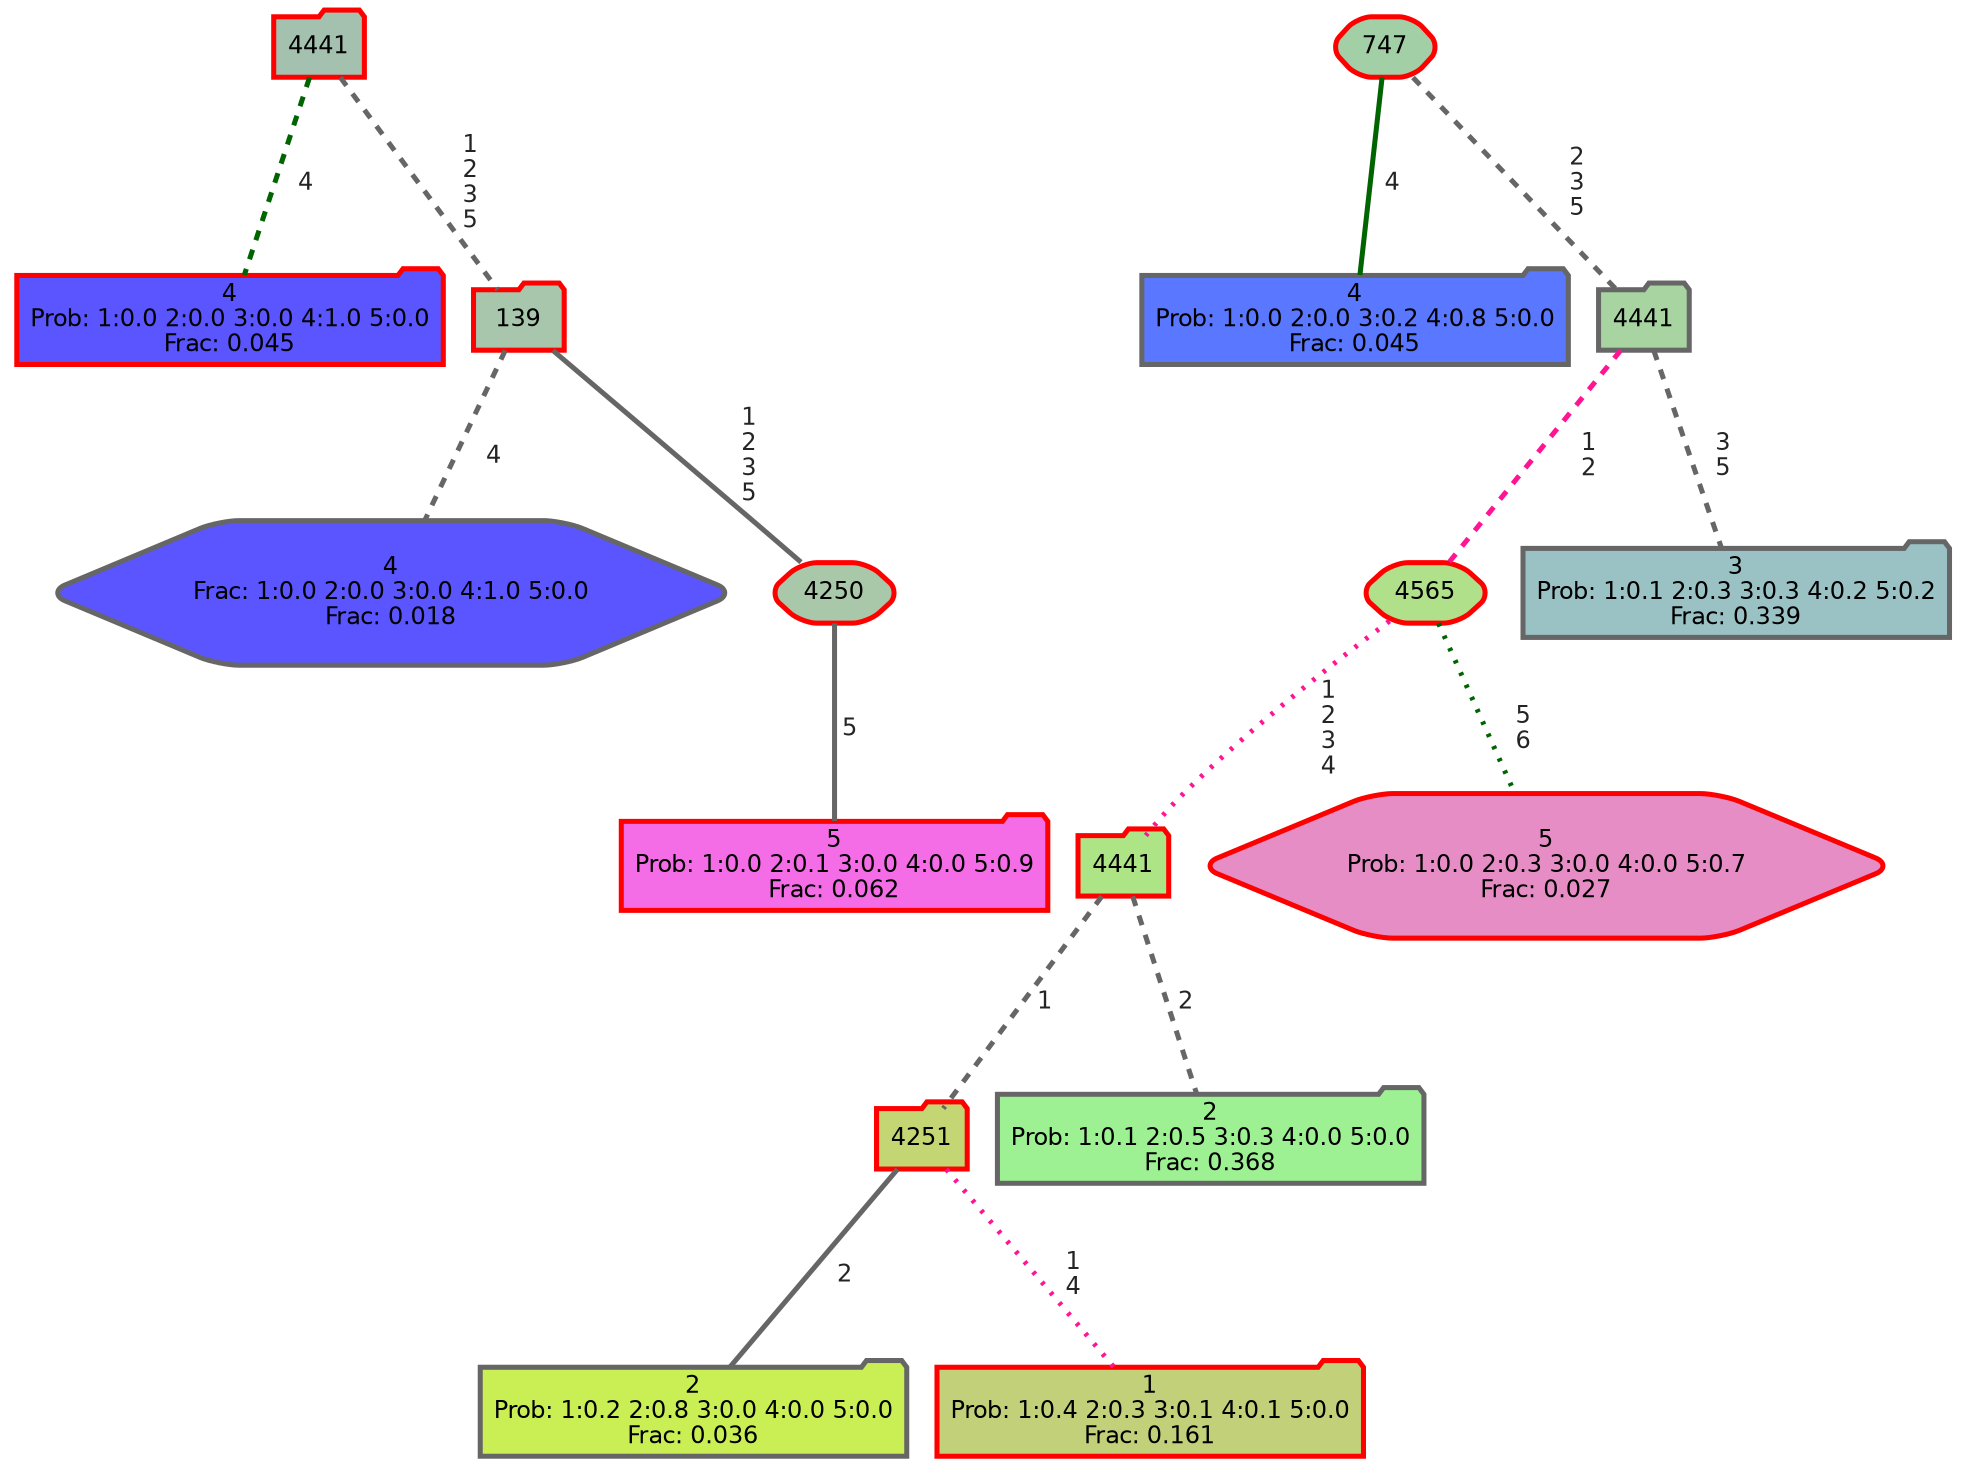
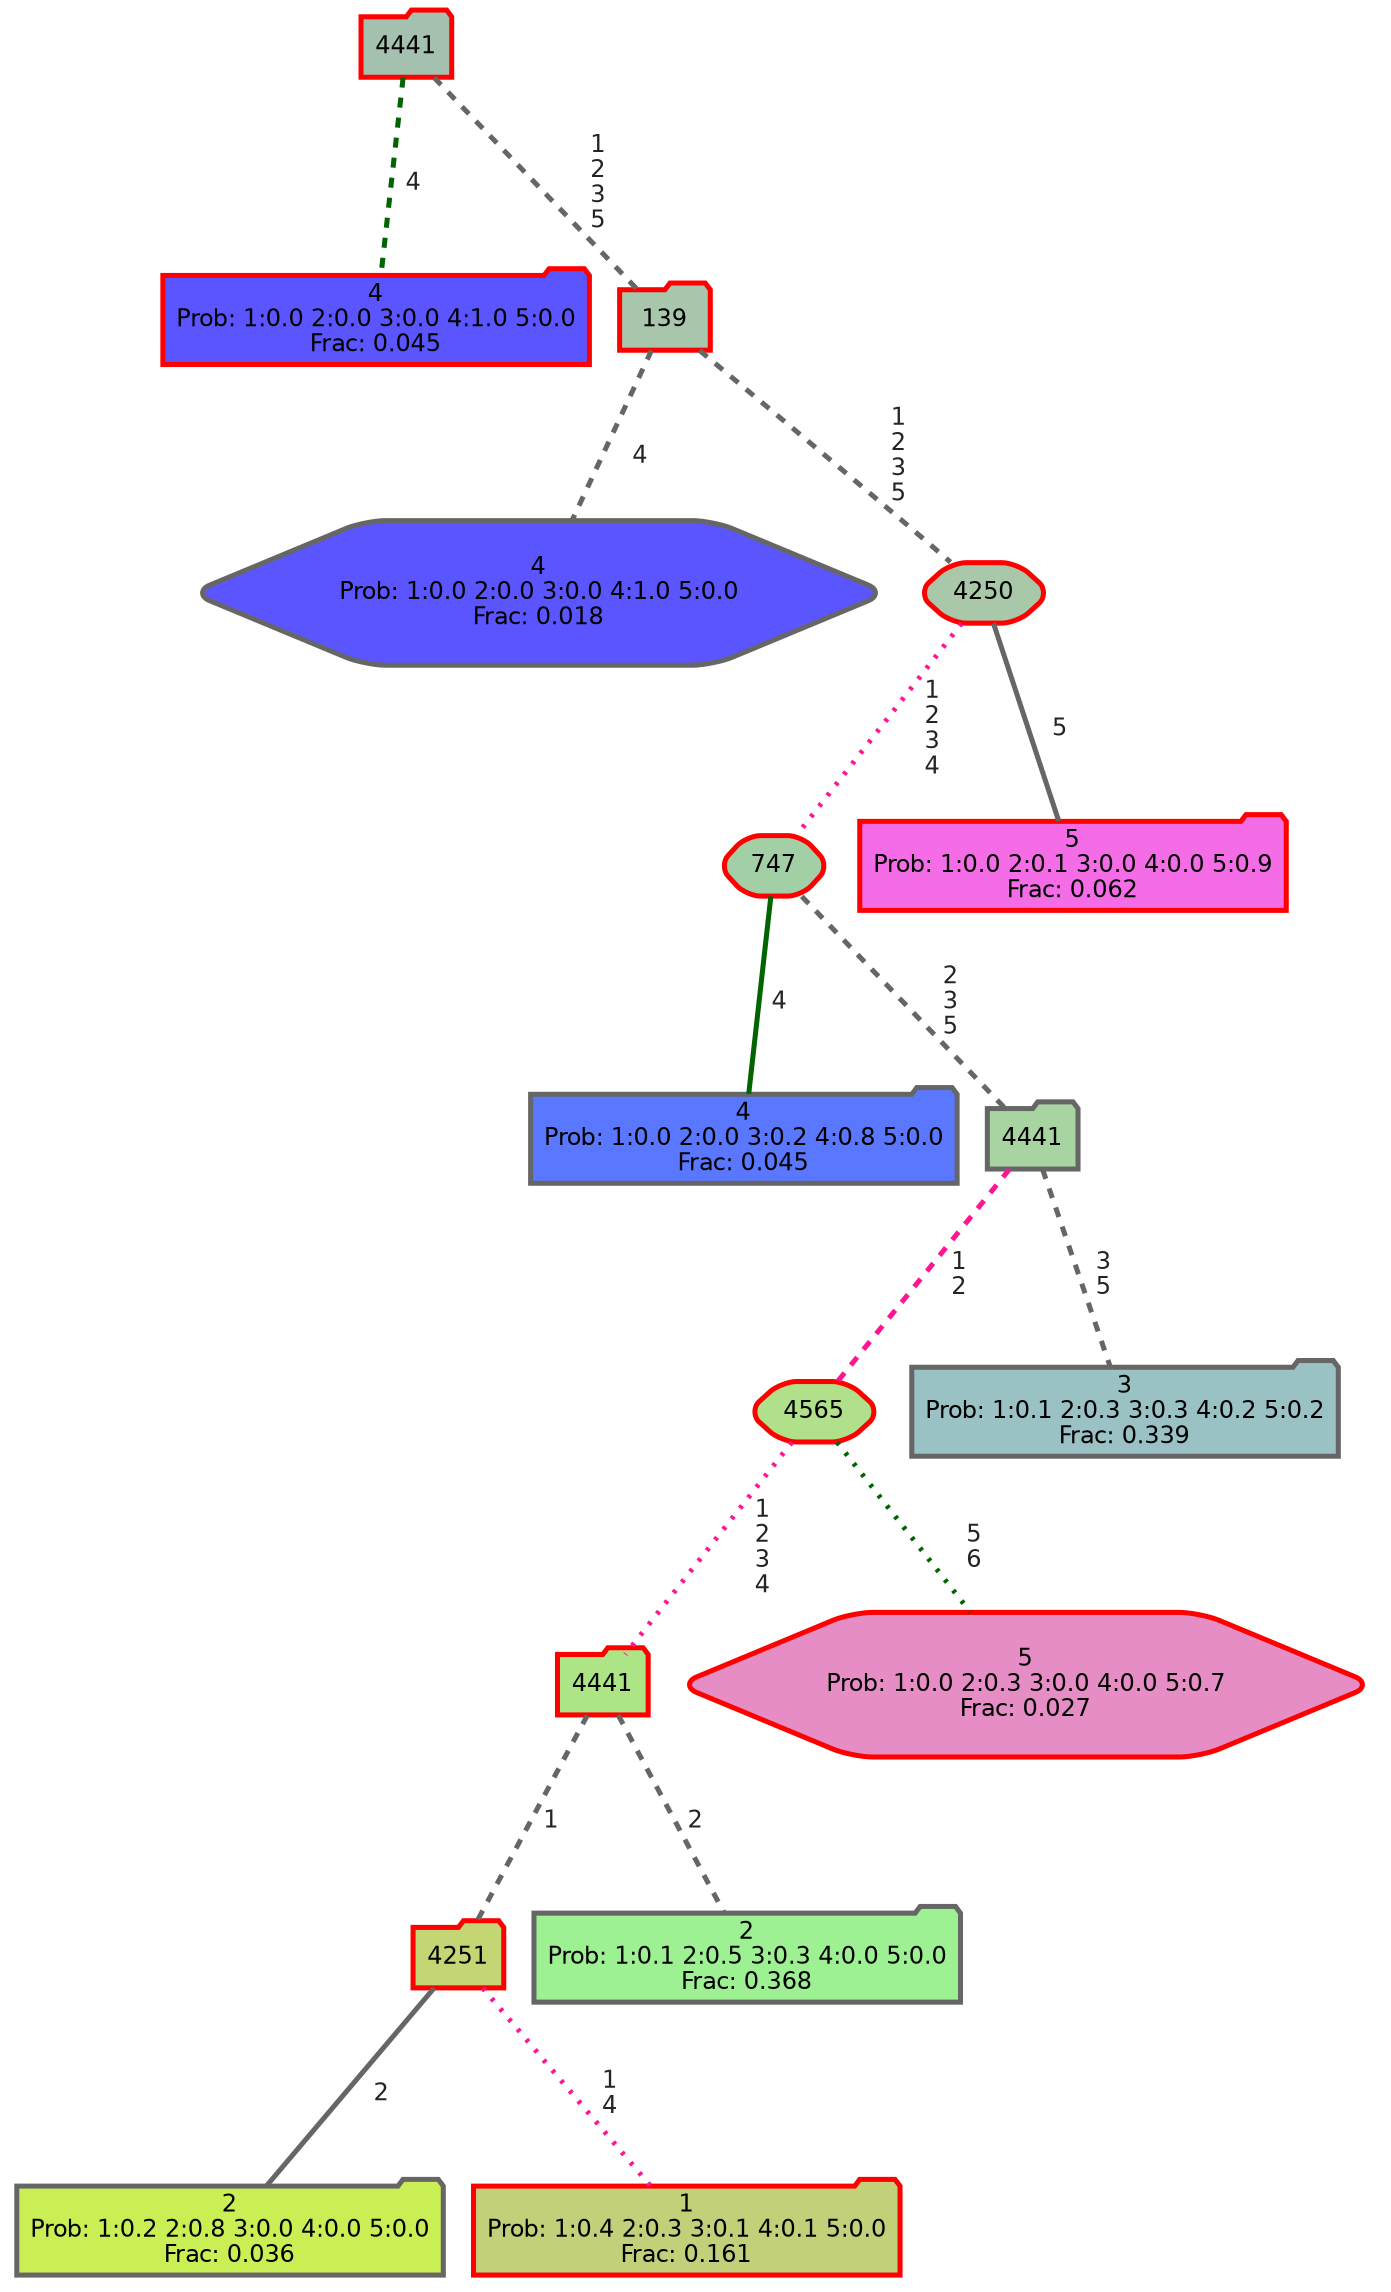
(677, 456) -> (825, 456)
(391, 593) -> (539, 593)
none -> (879, 730)
